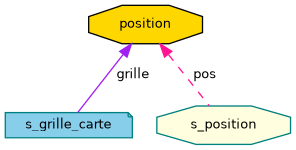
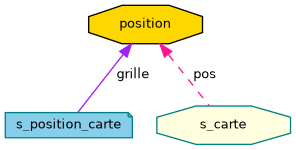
(69, 125) -> (69, 125)
(224, 125) -> (224, 125)
